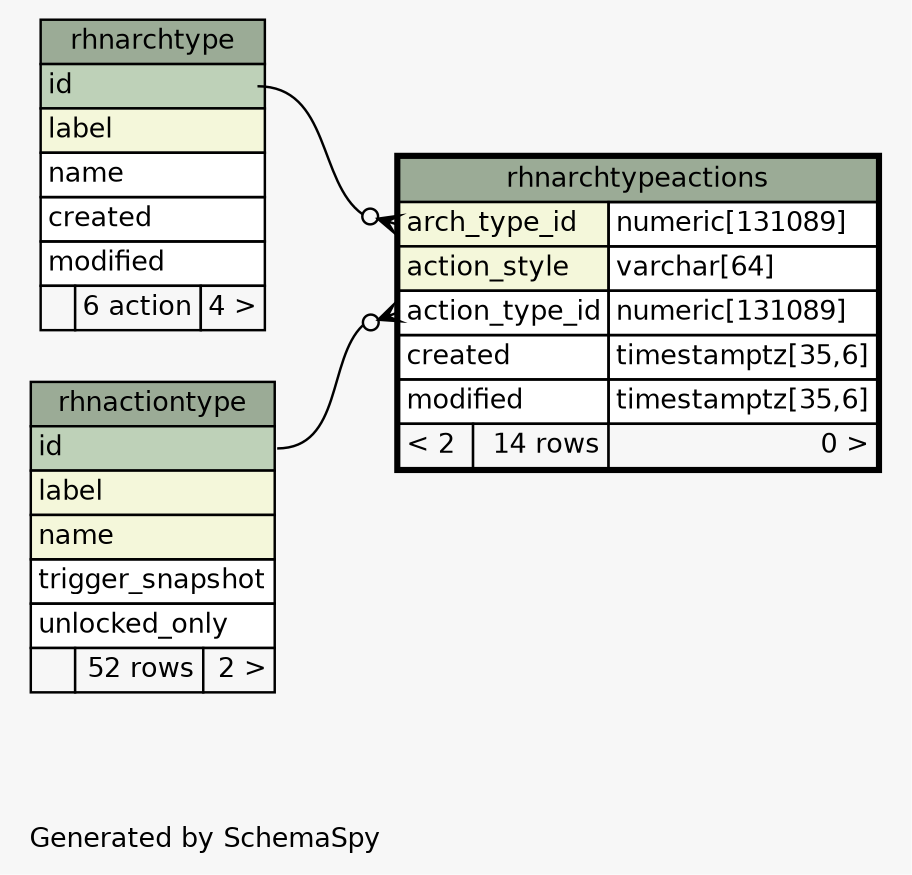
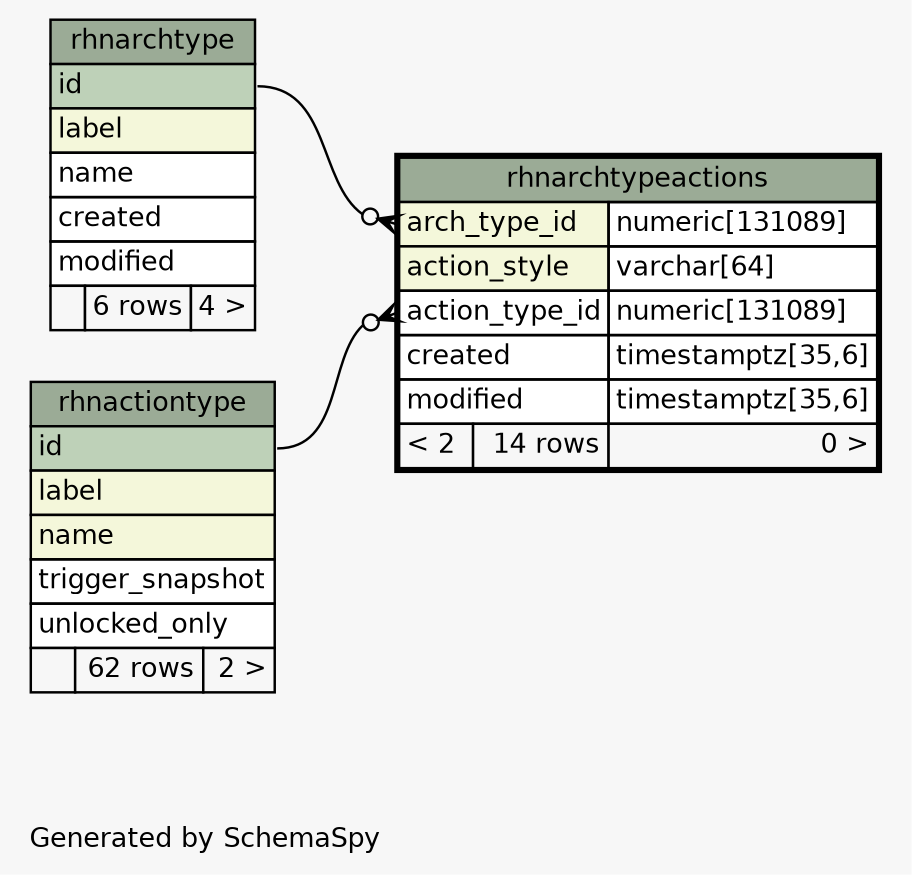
(138, 307) -> (138, 307)
(142, 669) -> (142, 669)
